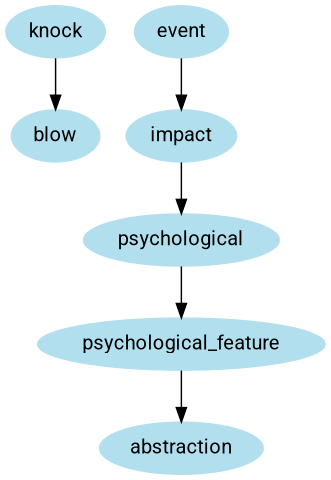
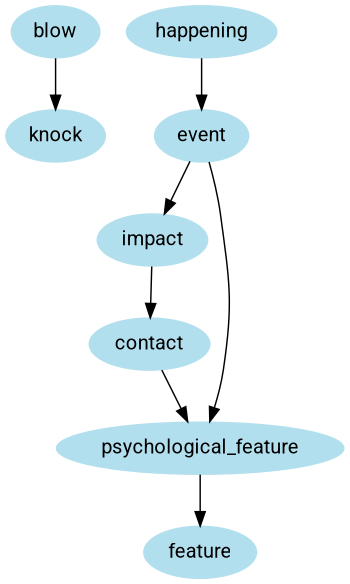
none -> (202, 32)
(56, 77) -> (56, 77)
(181, 240) -> (150, 344)
none -> (229, 285)
(181, 448) -> (200, 552)
